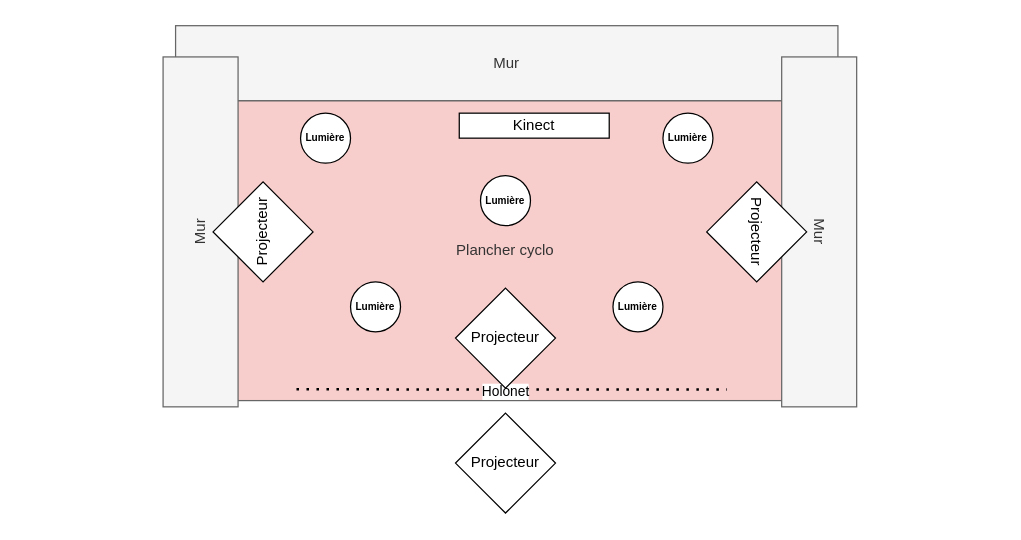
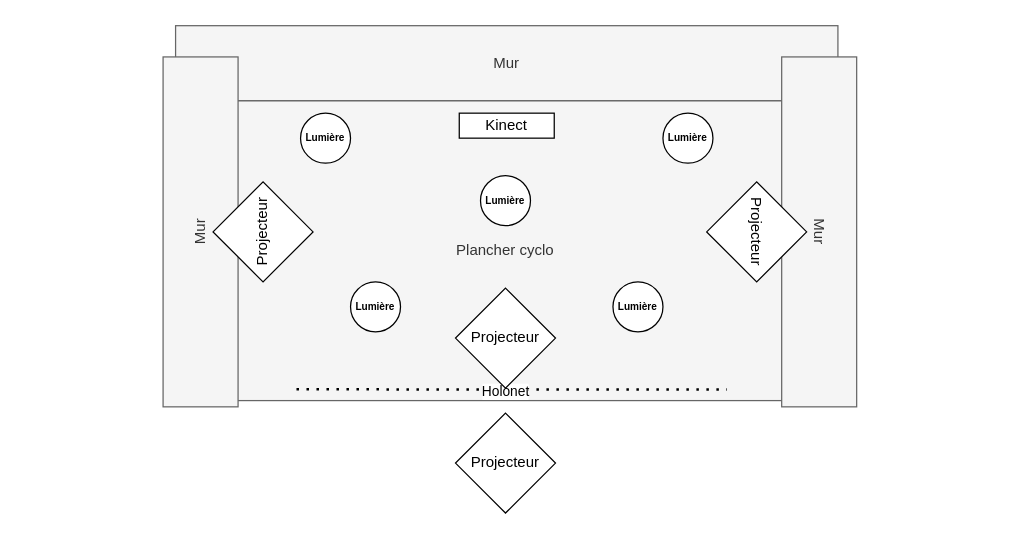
(534, 126) -> (507, 126)
(506, 251) -> (506, 251)
